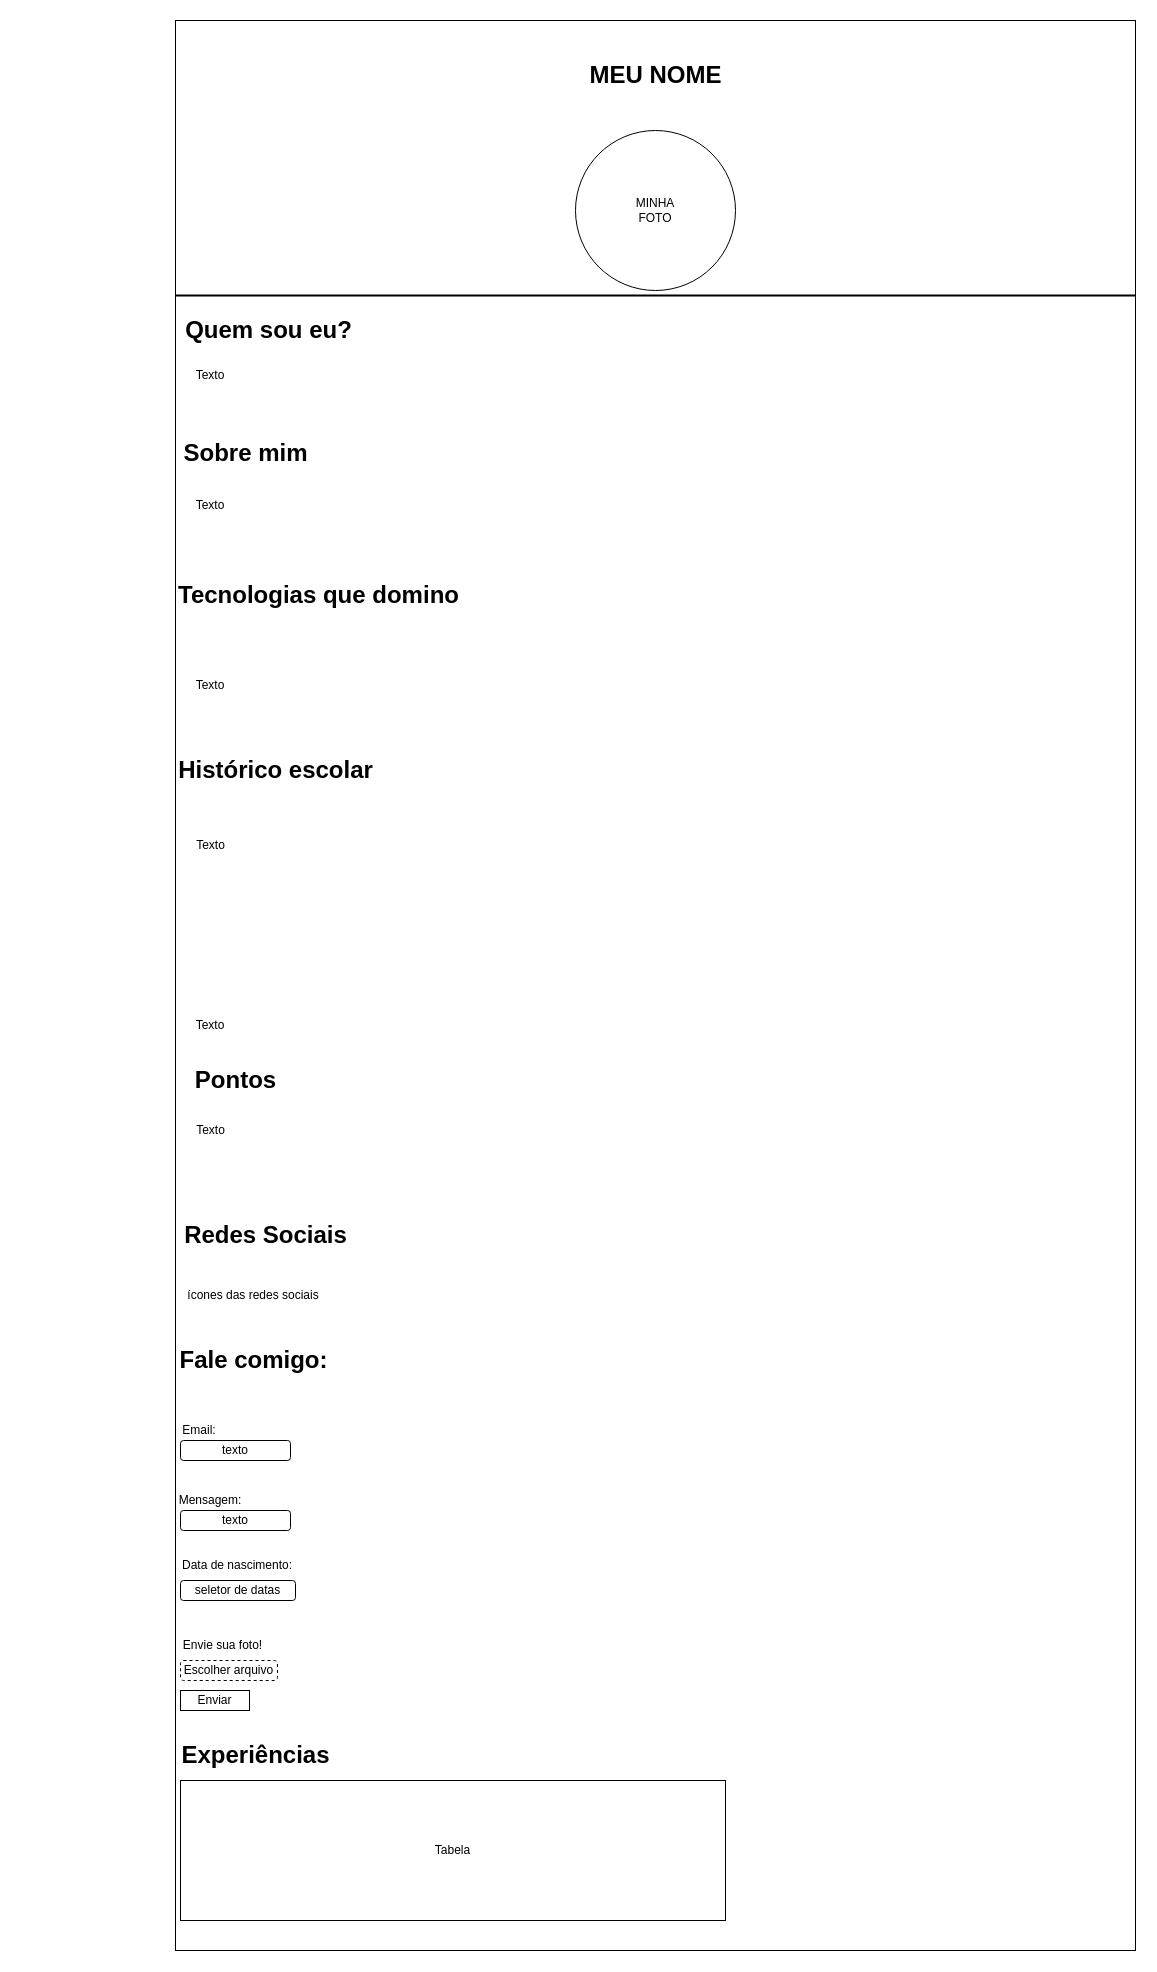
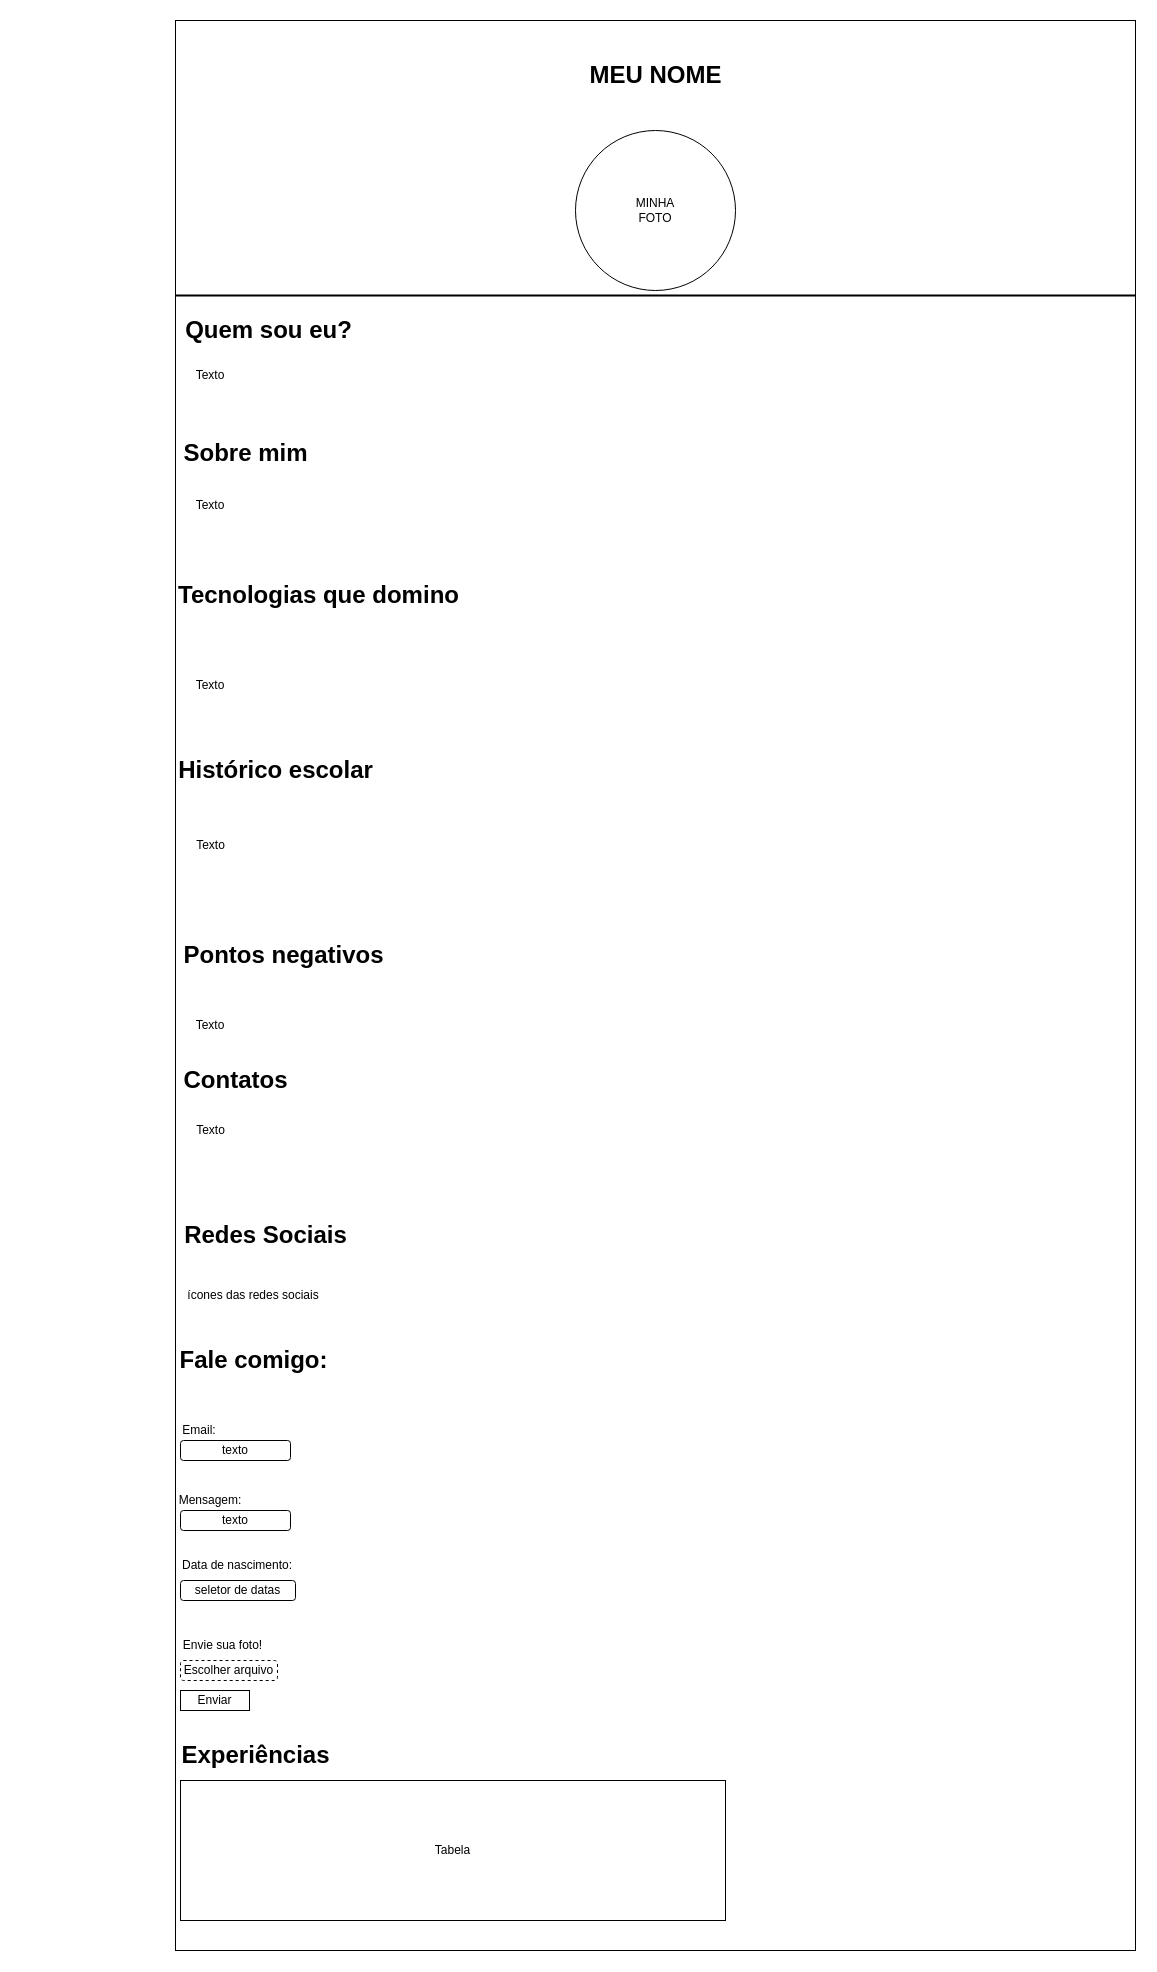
none -> (283, 956)
(236, 1081) -> (236, 1081)
